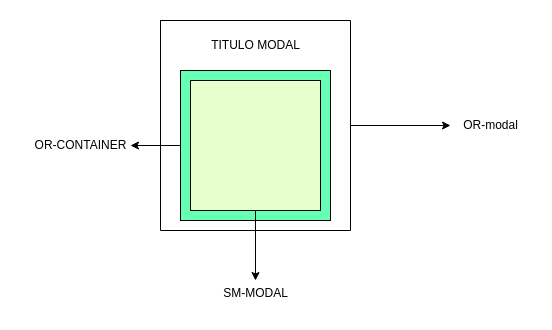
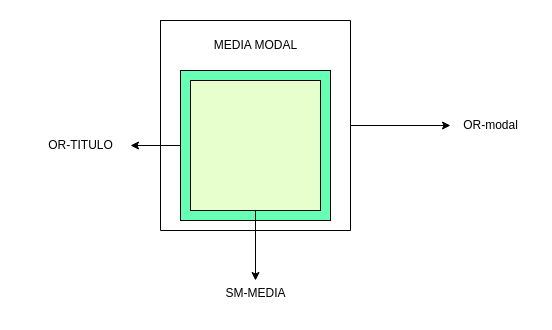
(256, 46) -> (256, 46)
(81, 146) -> (81, 146)
(256, 294) -> (256, 294)
